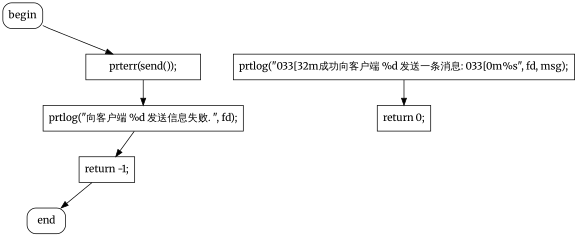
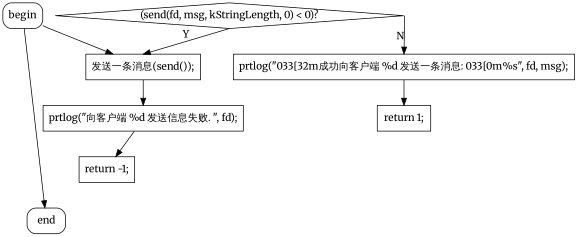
none -> (229, 16)
(143, 67) -> (143, 67)
(404, 118) -> (404, 118)
(79, 193) -> (34, 115)
